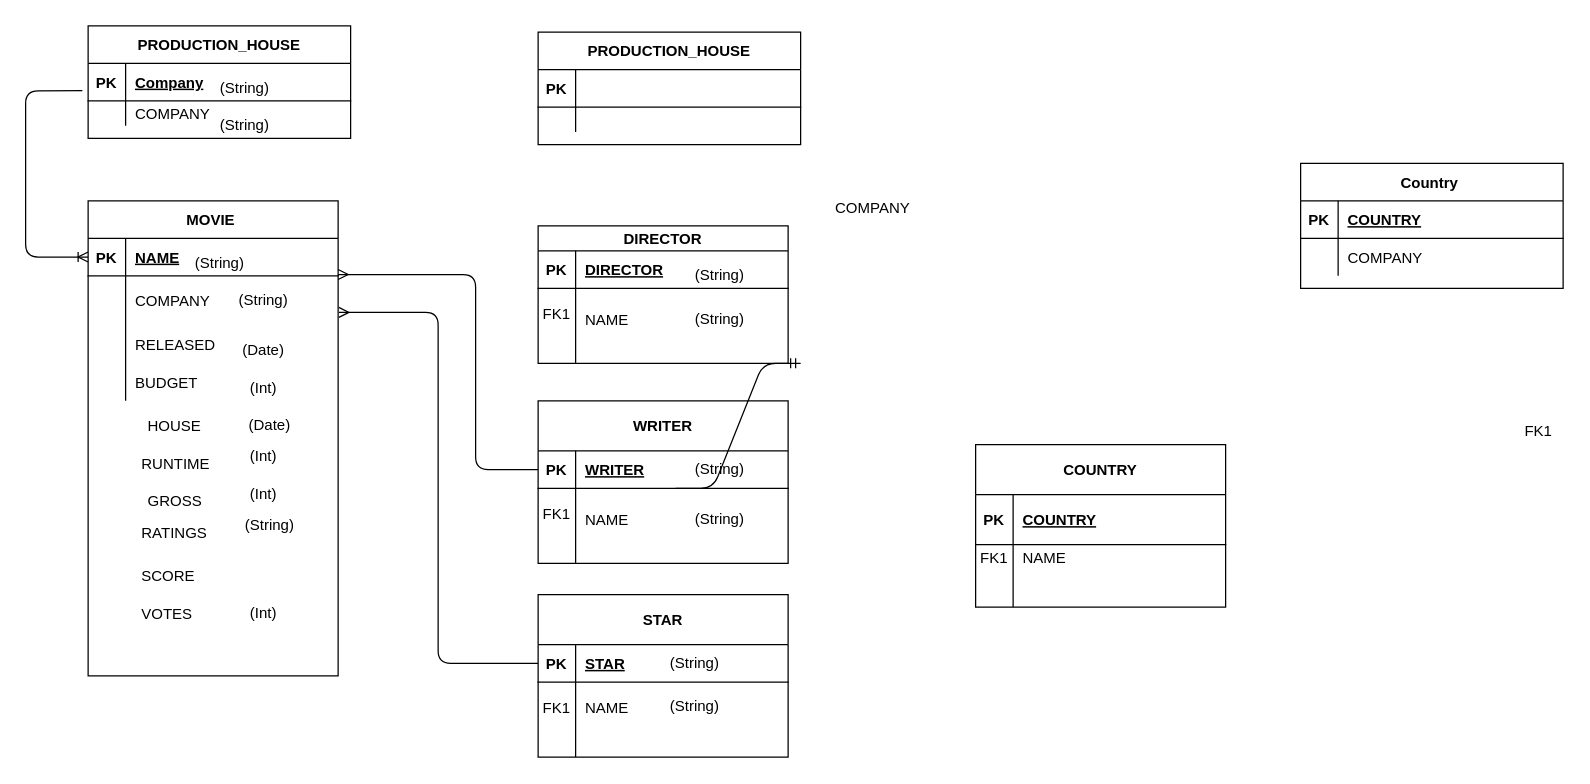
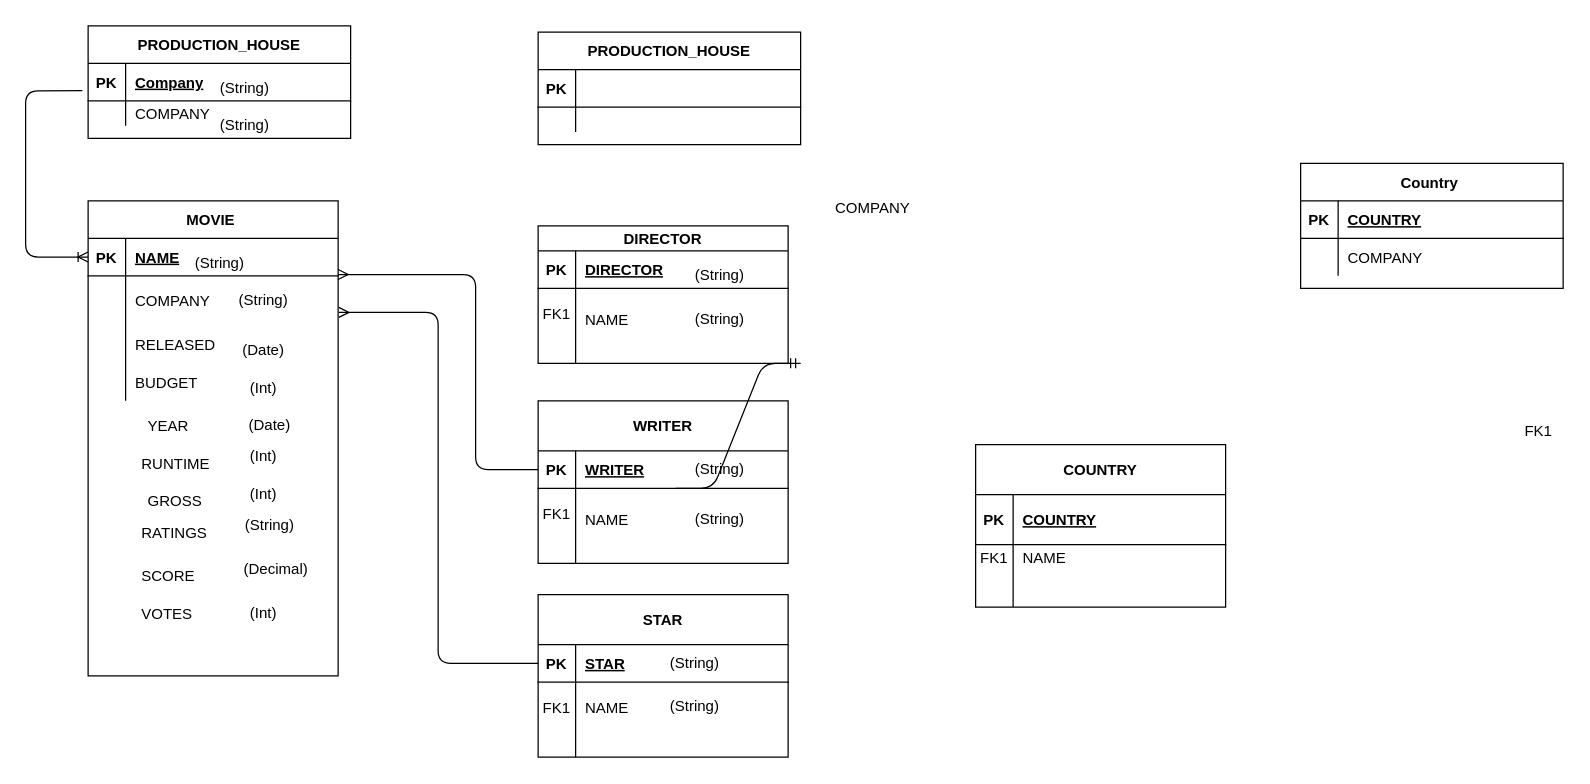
(169, 426) -> (164, 426)
none -> (276, 569)
